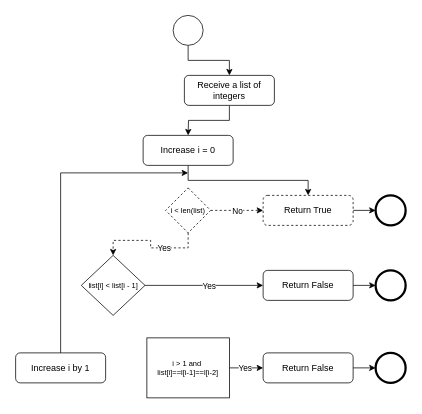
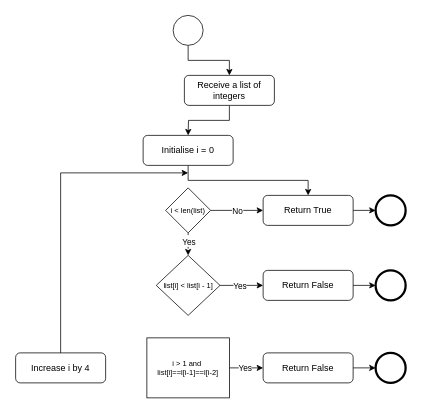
(188, 150) -> (188, 150)
(188, 210) -> (188, 210)
(222, 210) -> (222, 210)
(308, 210) -> (308, 210)
(113, 285) -> (188, 285)
(60, 368) -> (60, 368)
